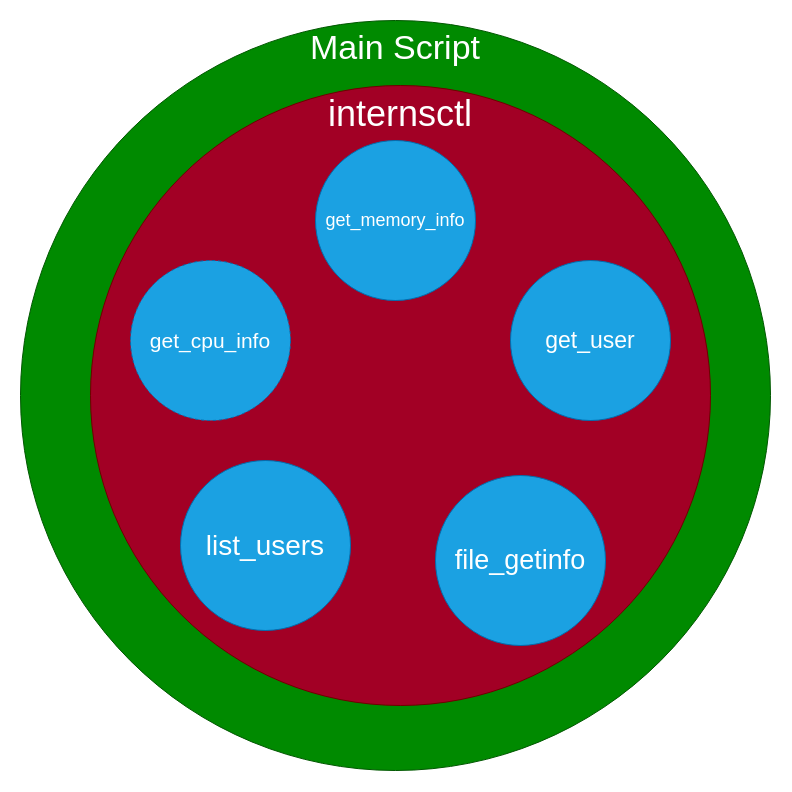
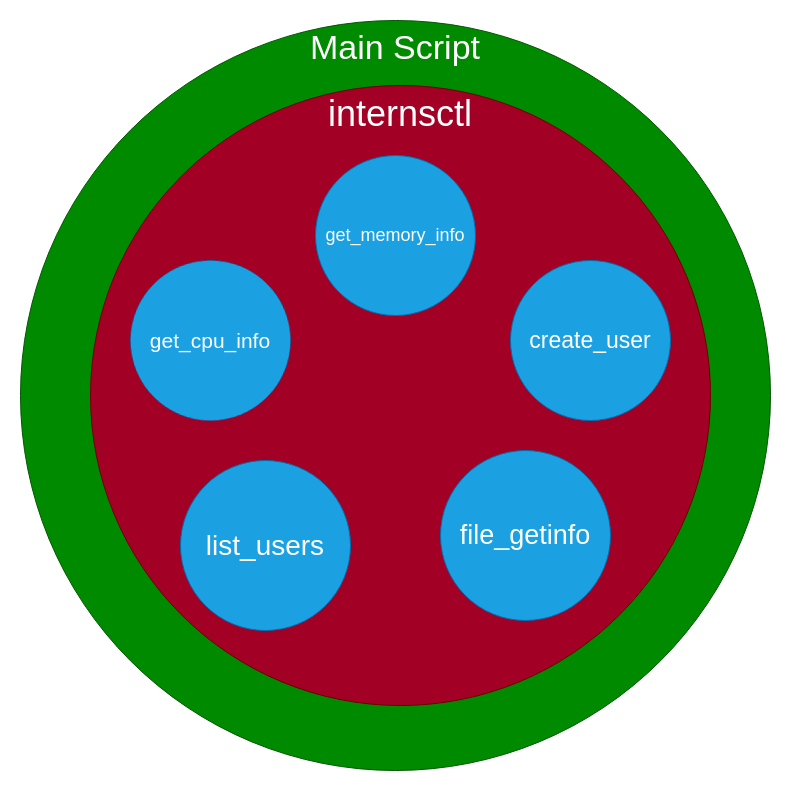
(396, 221) -> (396, 236)
(591, 341) -> (591, 341)
(521, 561) -> (526, 536)
